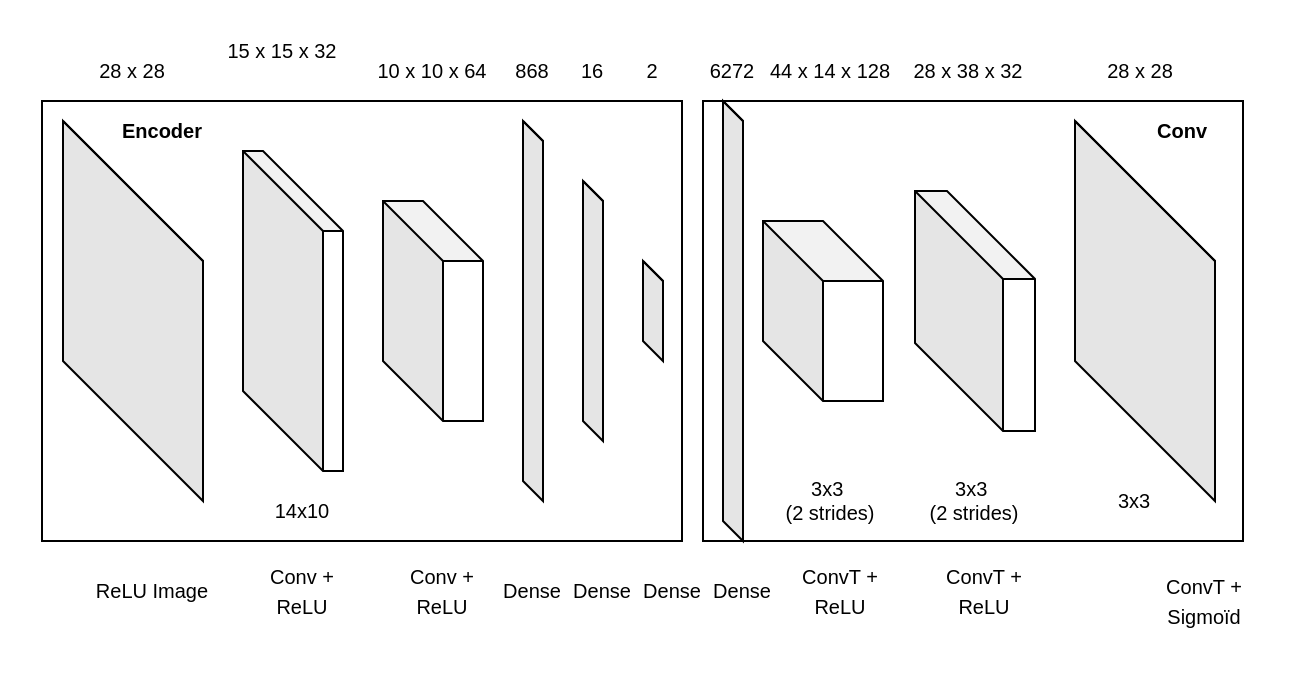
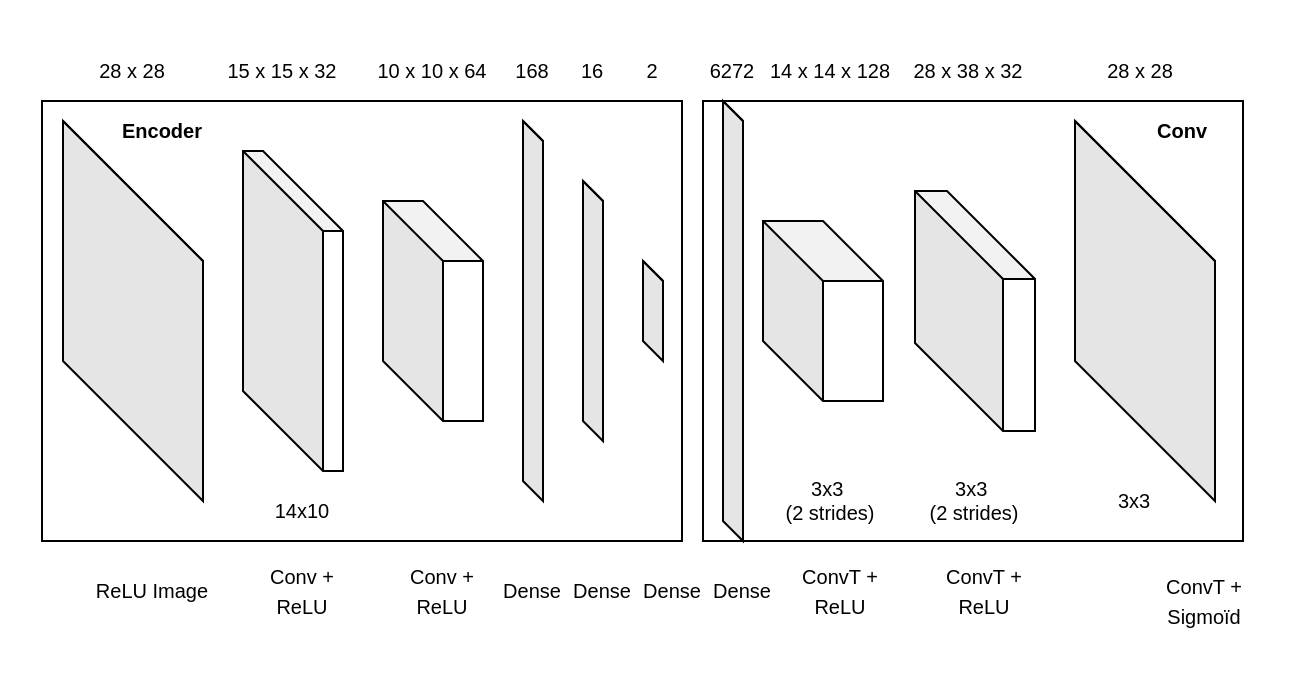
(283, 51) -> (283, 71)
(533, 71) -> (533, 71)
(831, 71) -> (831, 71)
